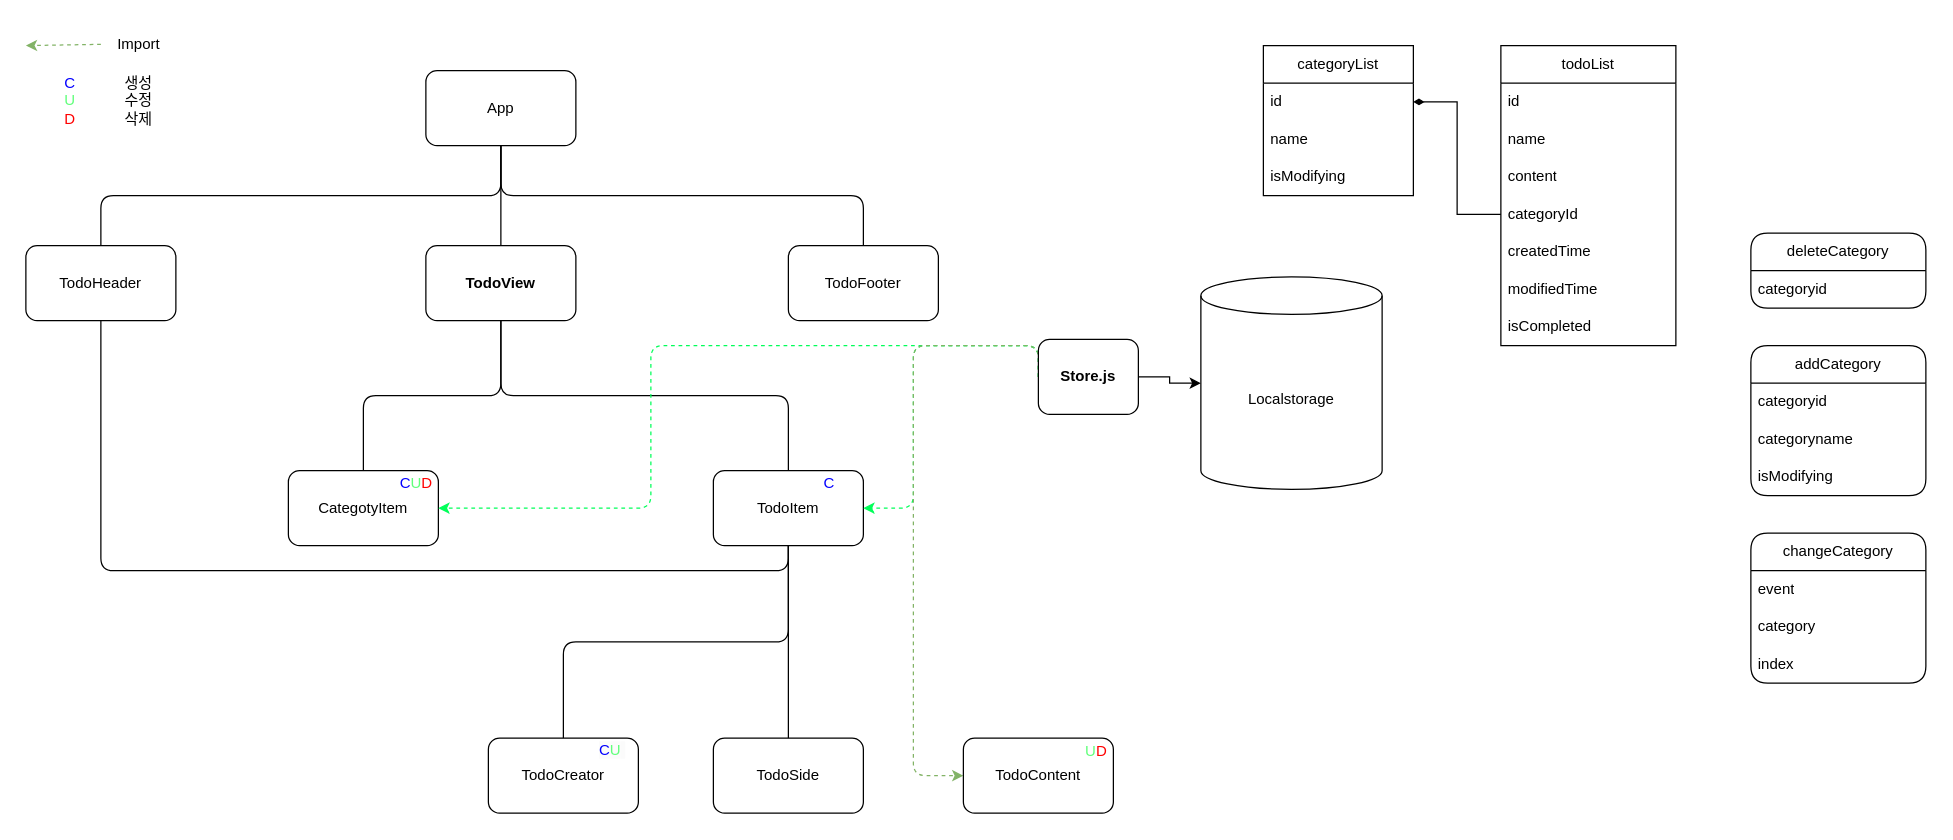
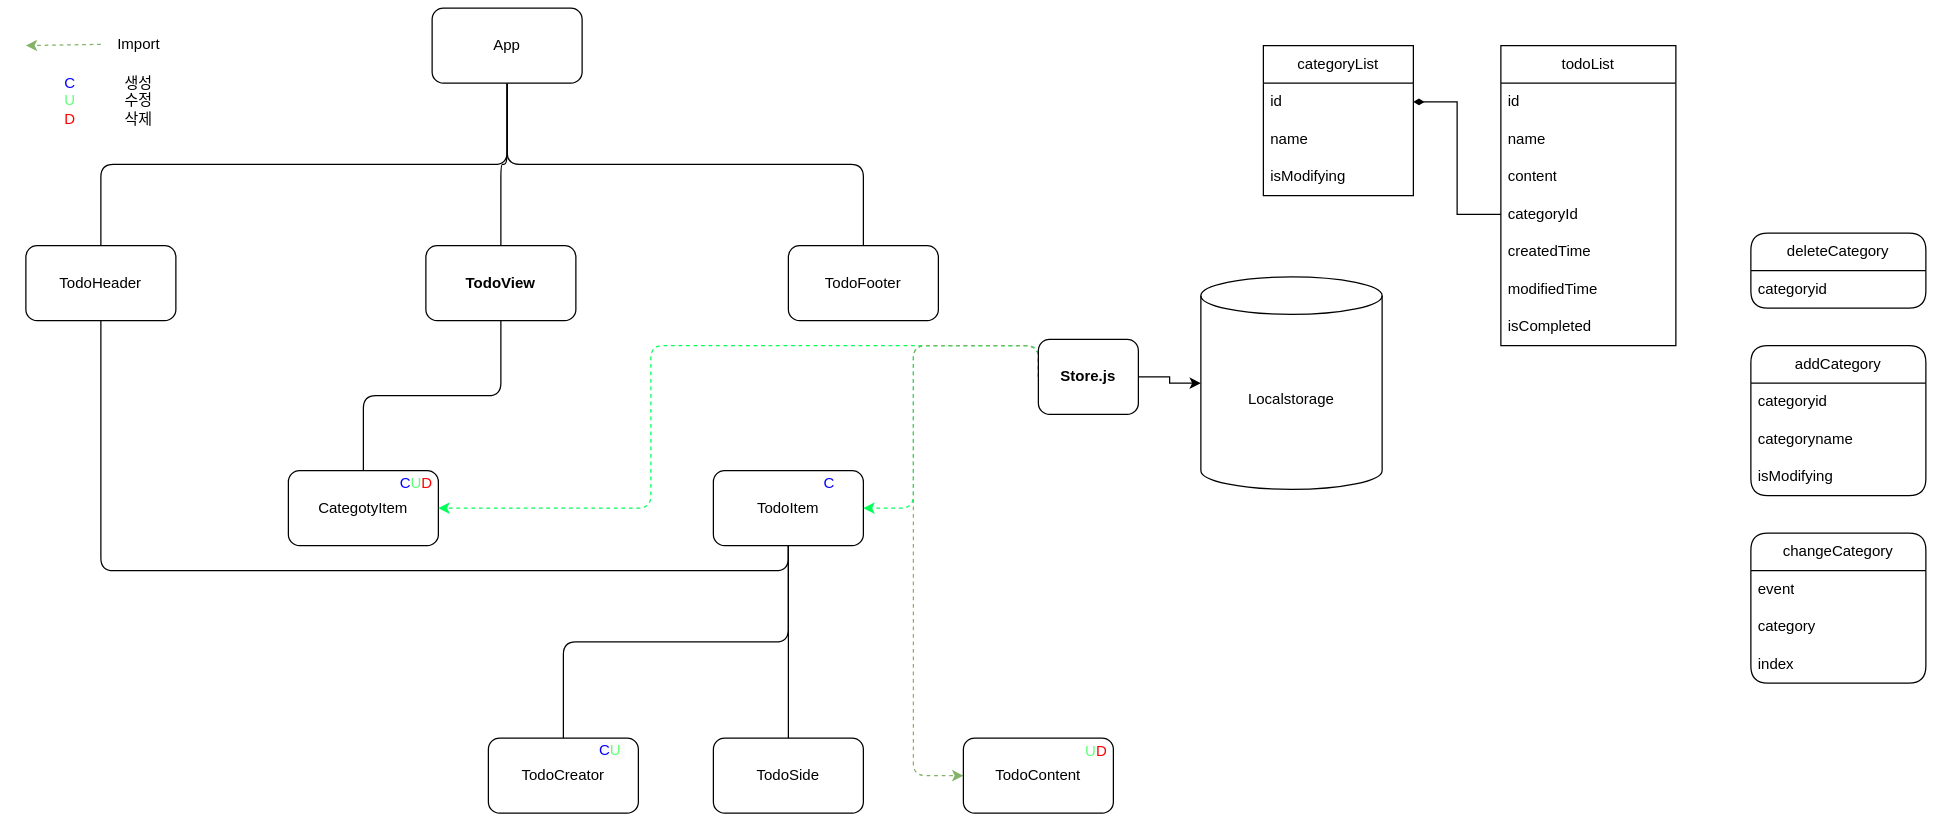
(501, 108) -> (507, 46)
(677, 396) -> none
